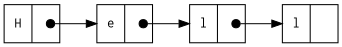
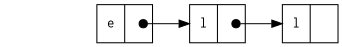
(32, 24) -> none
